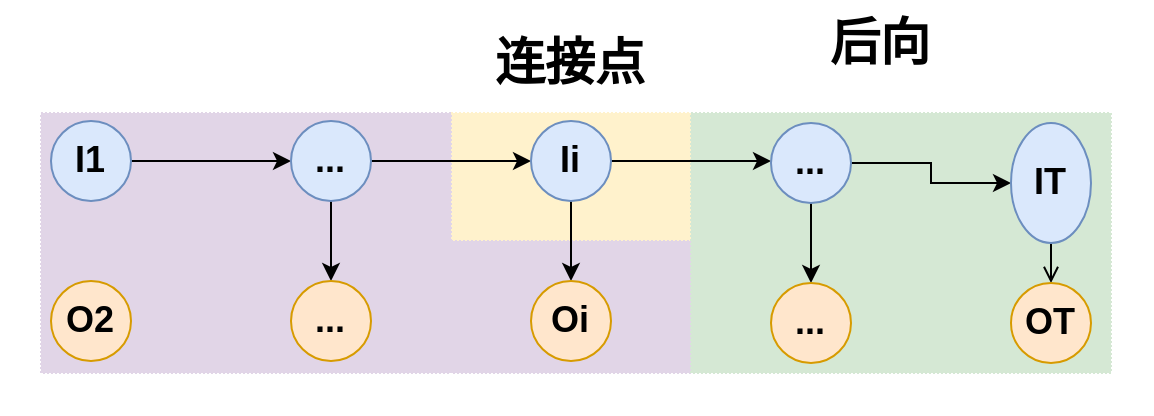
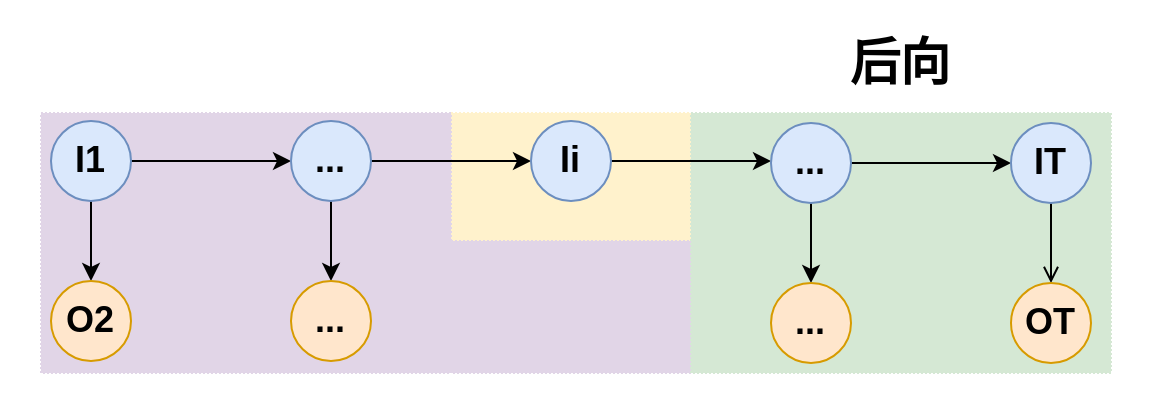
(881, 41) -> (901, 61)
(571, 61) -> none
(1051, 183) -> (1051, 163)
none -> (91, 234)
(571, 234) -> none
(571, 321) -> none
